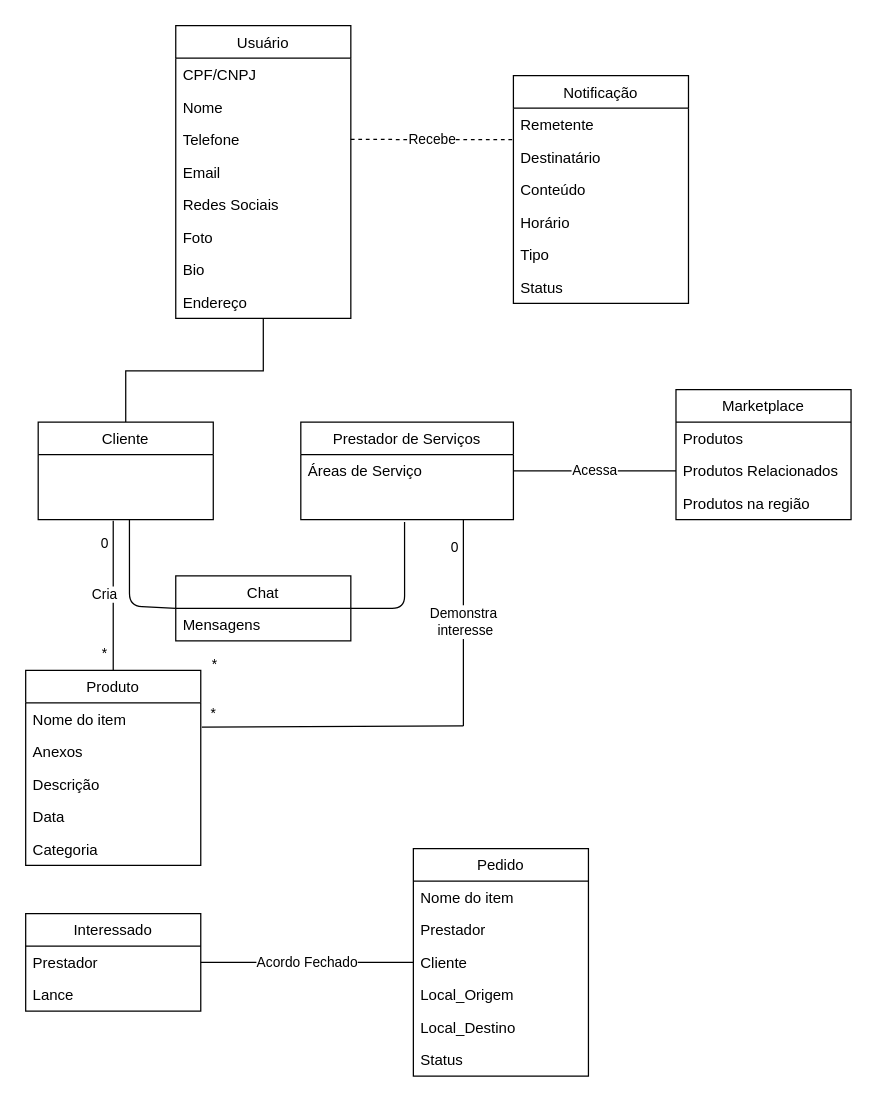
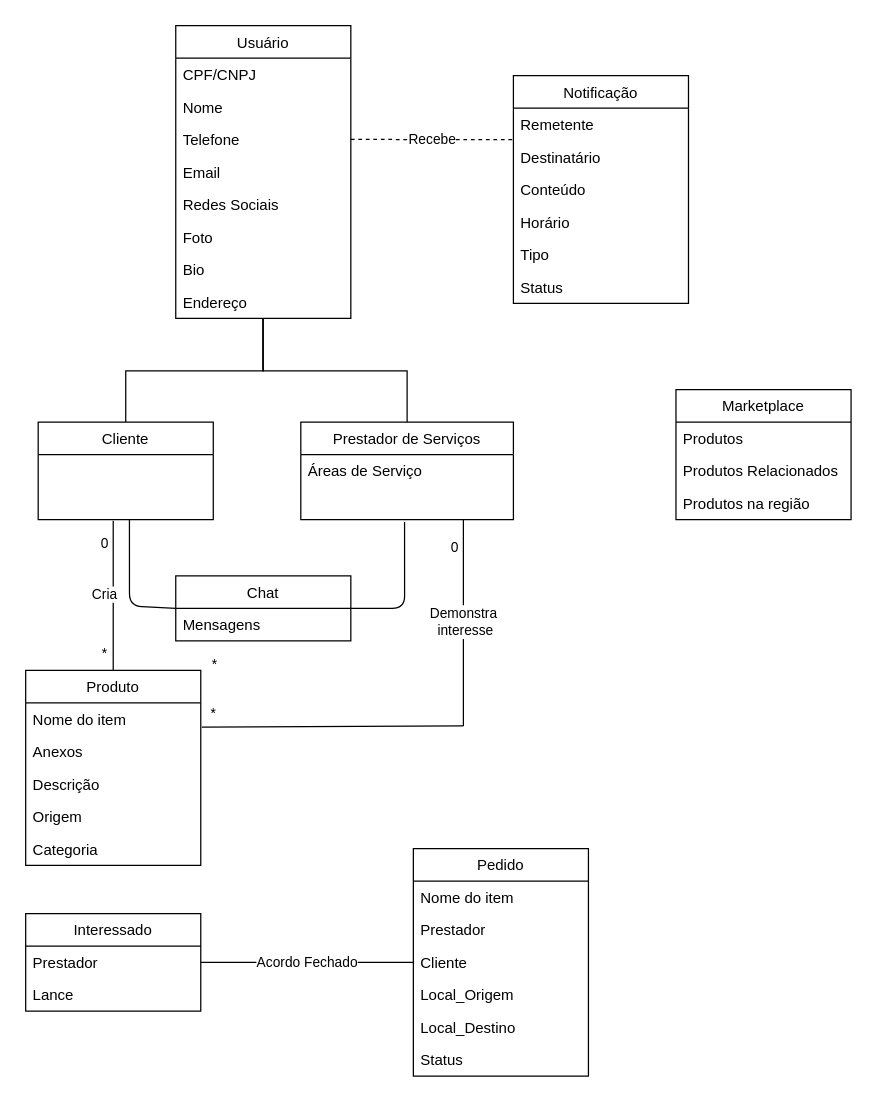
none -> (360, 371)
(594, 471) -> none
(49, 817) -> (56, 817)
